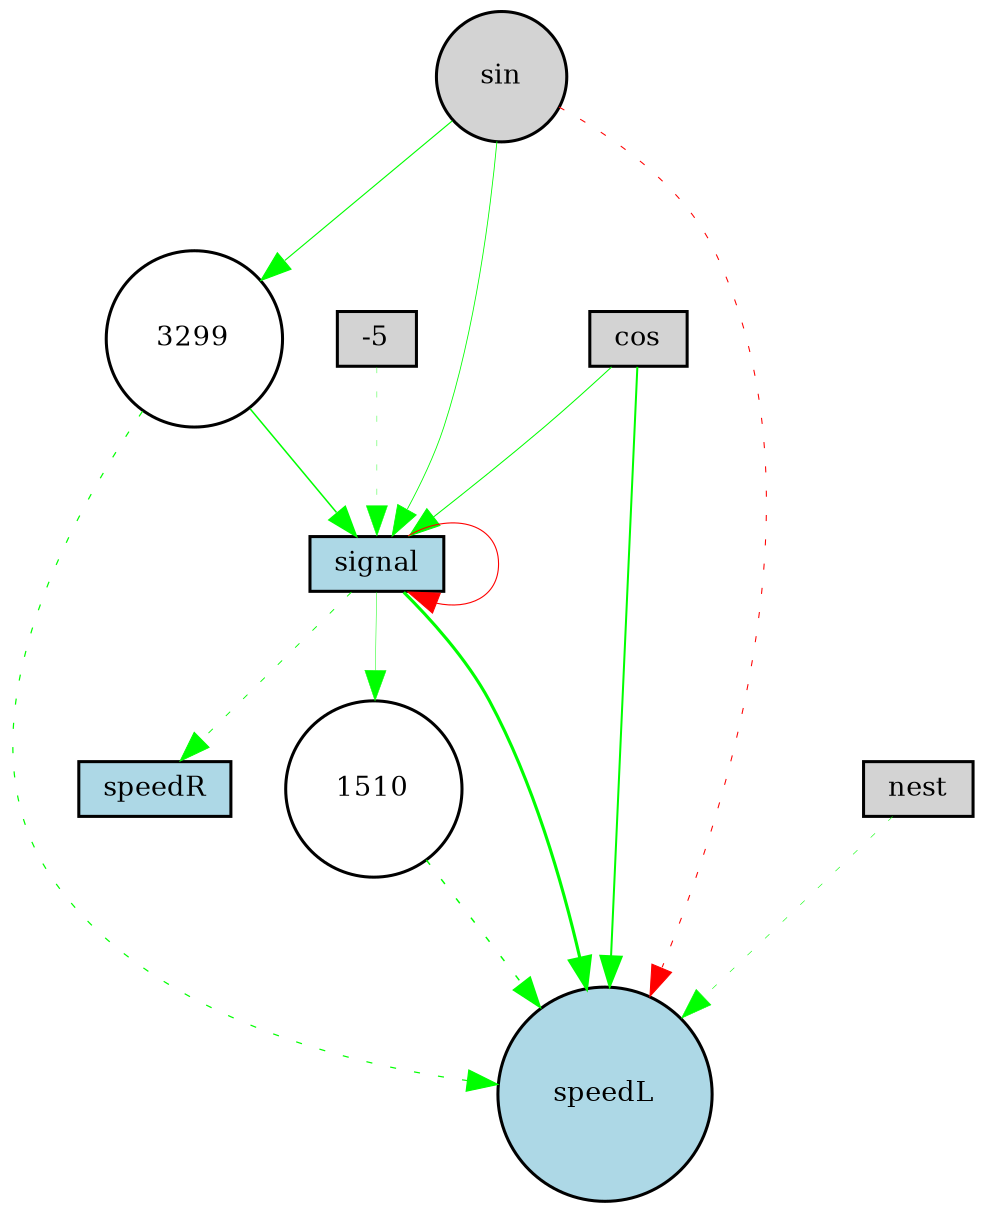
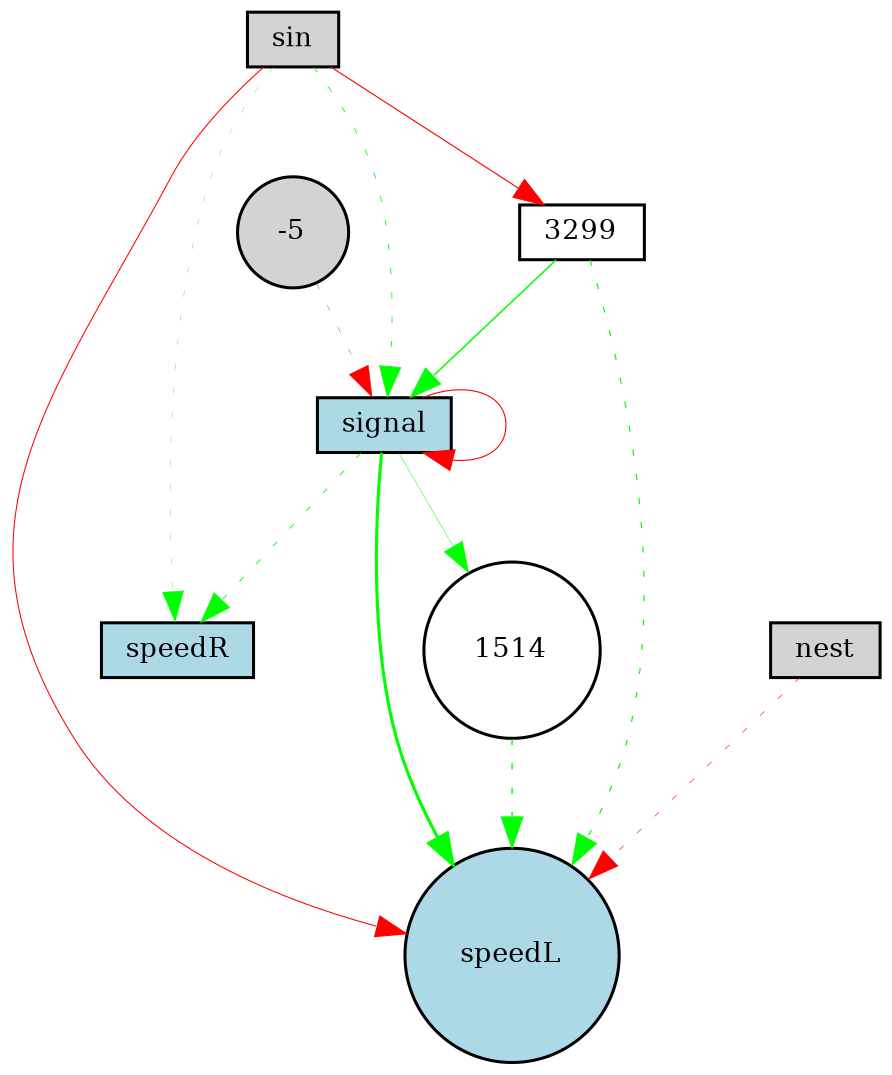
(502, 77) -> (293, 40)
(369, 191) -> (425, 128)
none -> (181, 319)
(469, 330) -> (383, 208)
(194, 339) -> (582, 232)
(377, 339) -> (293, 232)
(638, 339) -> none
(377, 436) -> (338, 327)
(765, 505) -> (15, 555)
(374, 789) -> (512, 650)
(798, 907) -> (705, 768)
